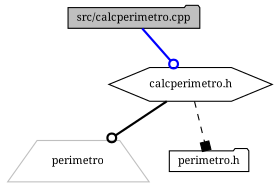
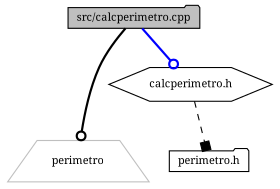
(141, 118) -> (95, 76)
